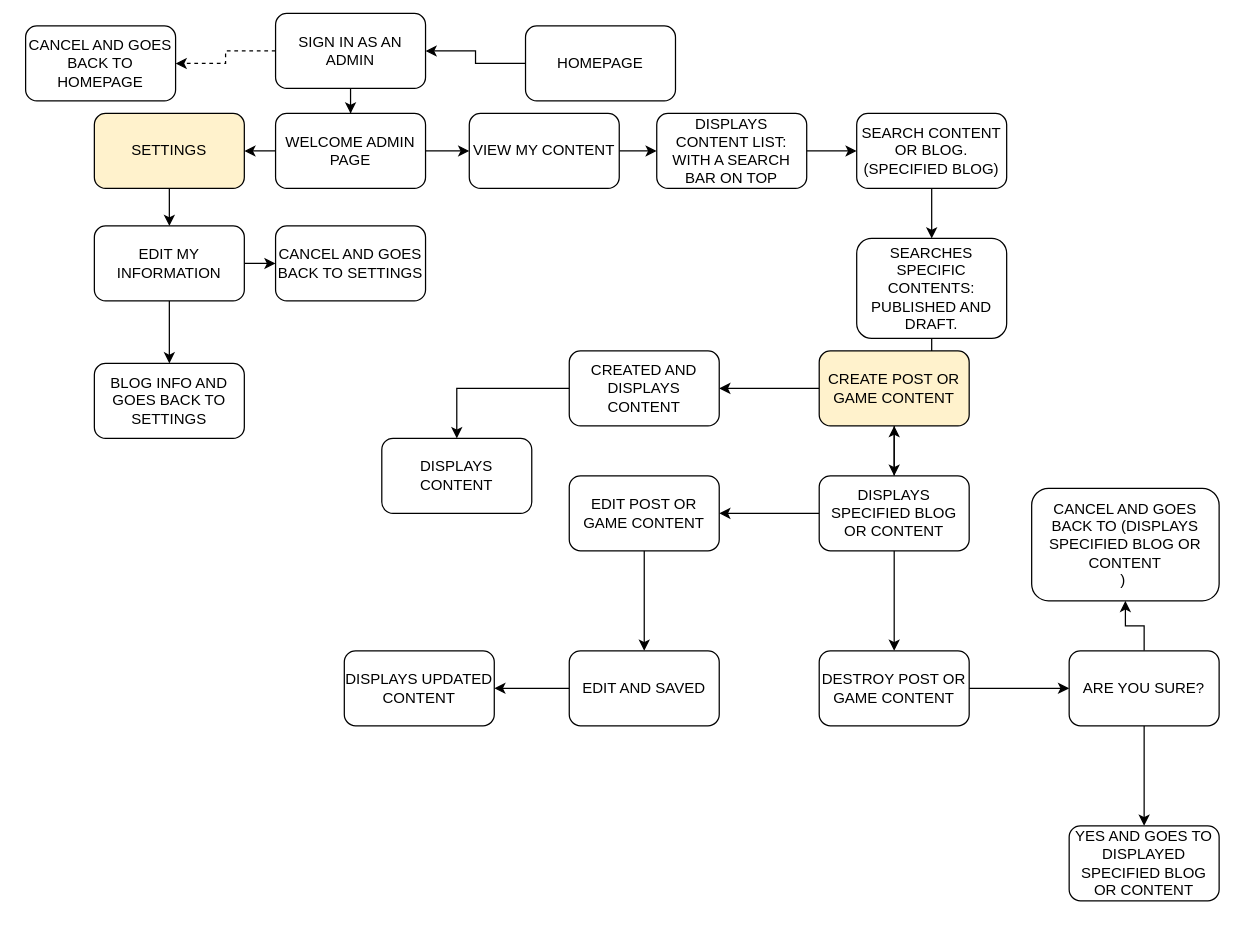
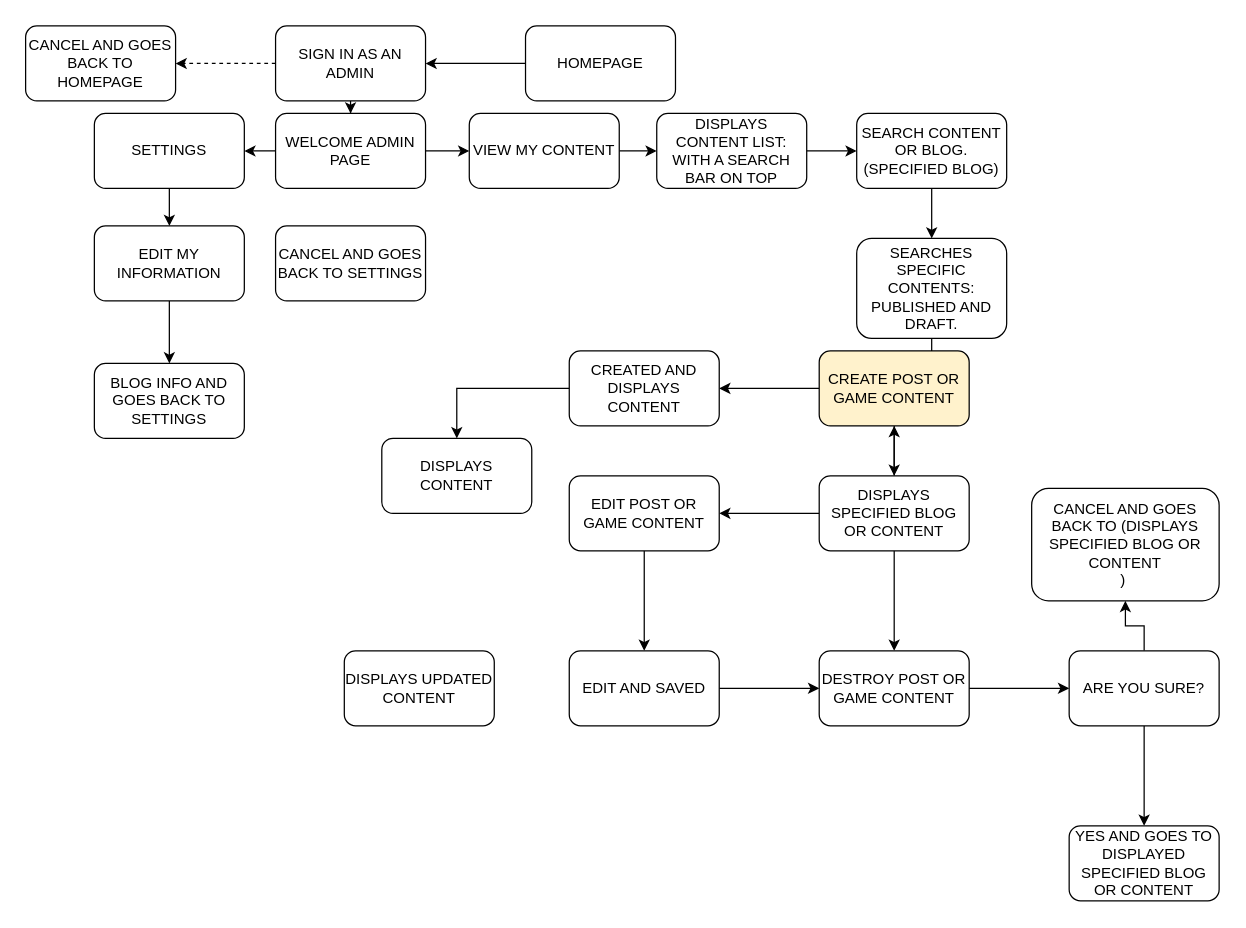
(351, 51) -> (351, 63)
(169, 151) -> (169, 151)
(264, 263) -> none
(536, 688) -> (765, 688)
